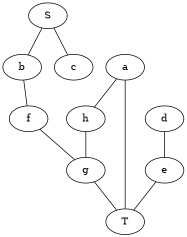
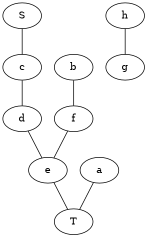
(35, 42) -> none
none -> (22, 93)
(105, 93) -> none
(57, 144) -> (61, 145)
(106, 196) -> none
